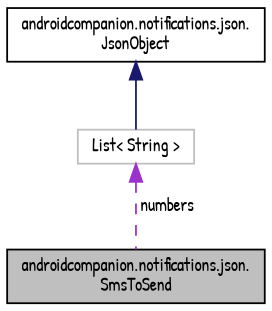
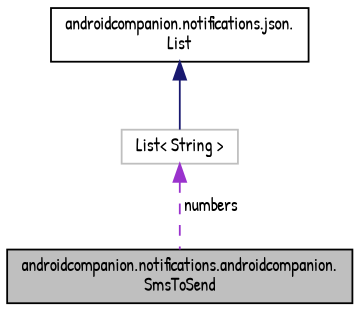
(136, 35) -> (180, 35)
(136, 276) -> (180, 276)
